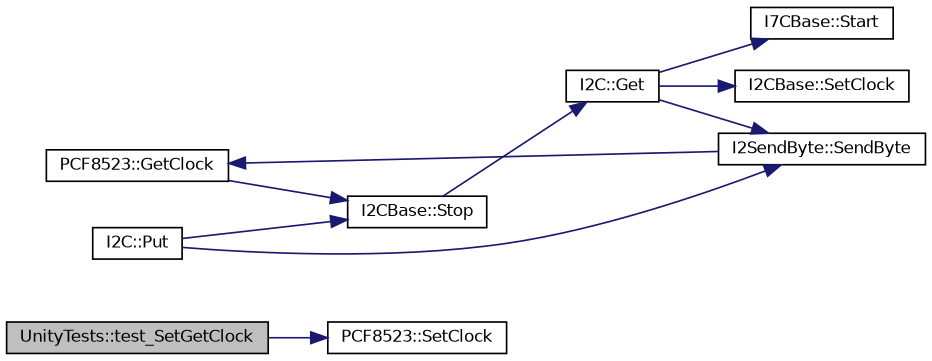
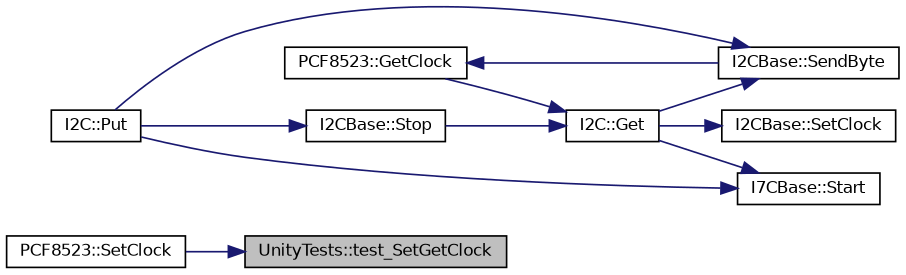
(822, 149) -> (809, 63)
none -> (430, 176)
(280, 189) -> (498, 92)
(290, 338) -> (207, 252)
